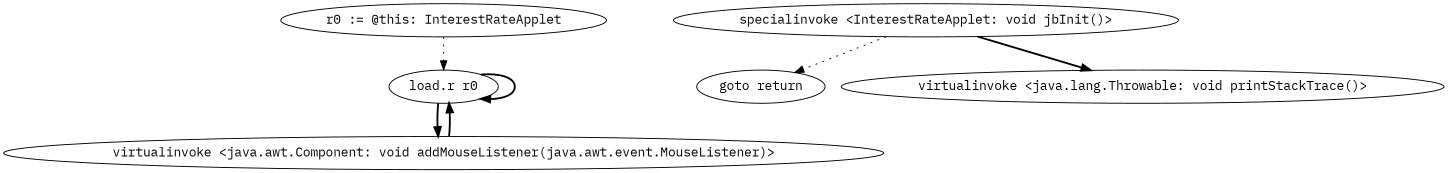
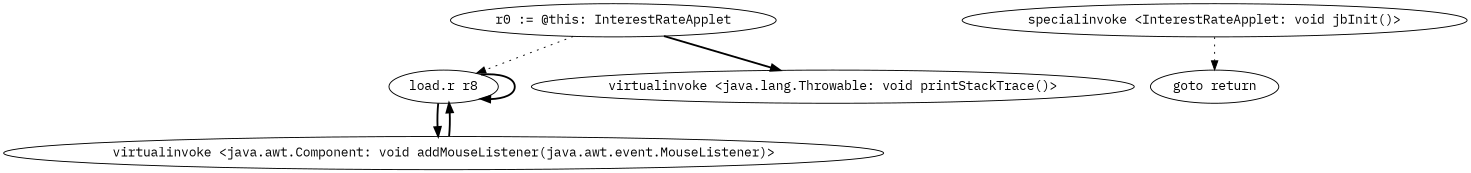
(1030, 52) -> (718, 52)
(444, 87) -> (444, 87)
